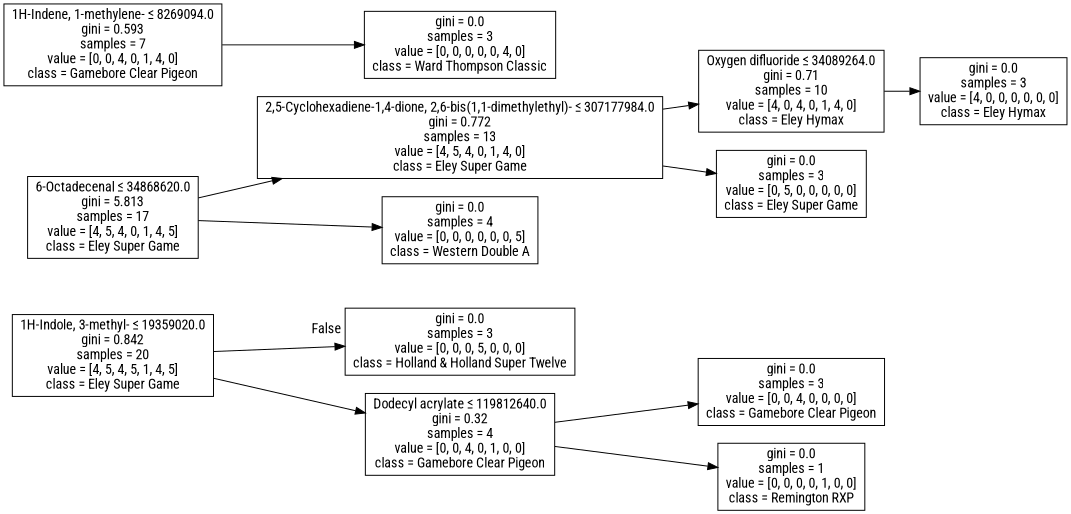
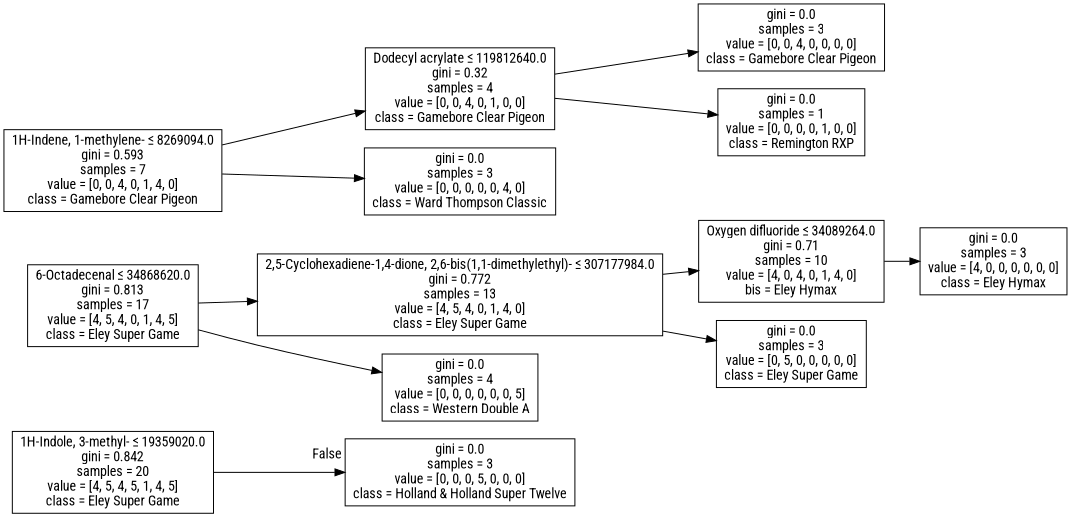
(791, 120) -> (791, 290)
(113, 202) -> (113, 290)
(285, 395) -> (289, 129)
